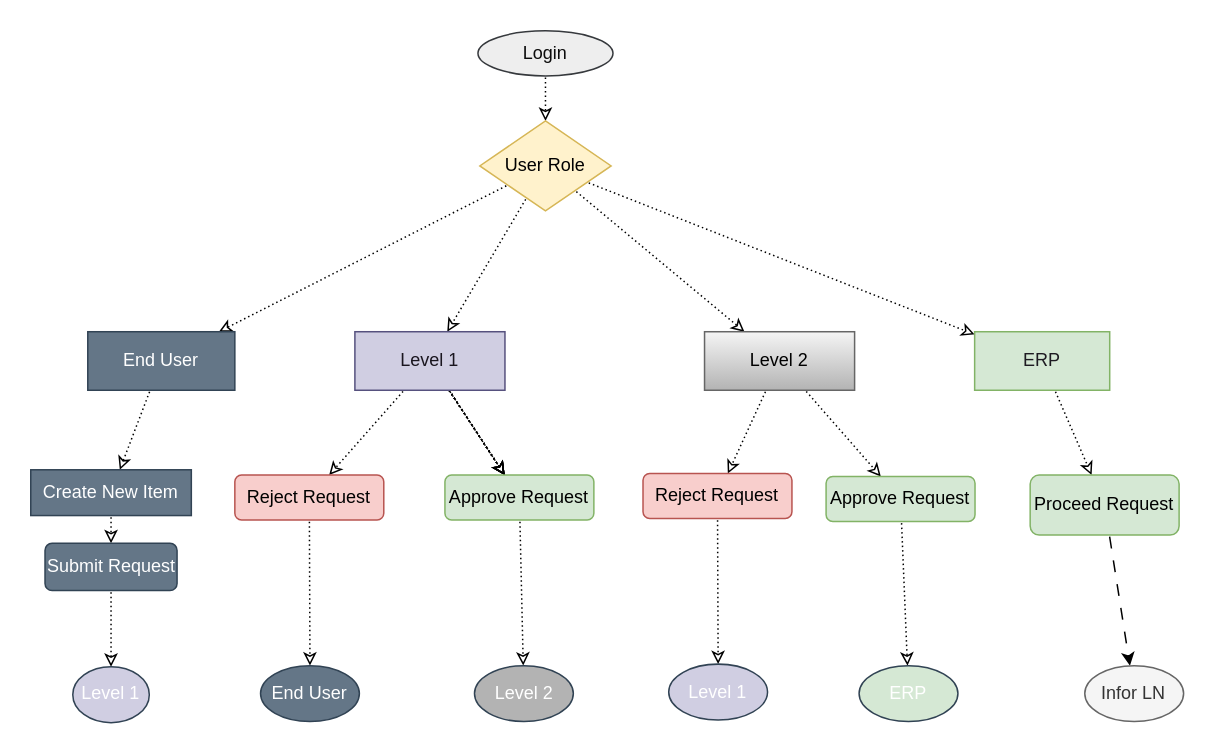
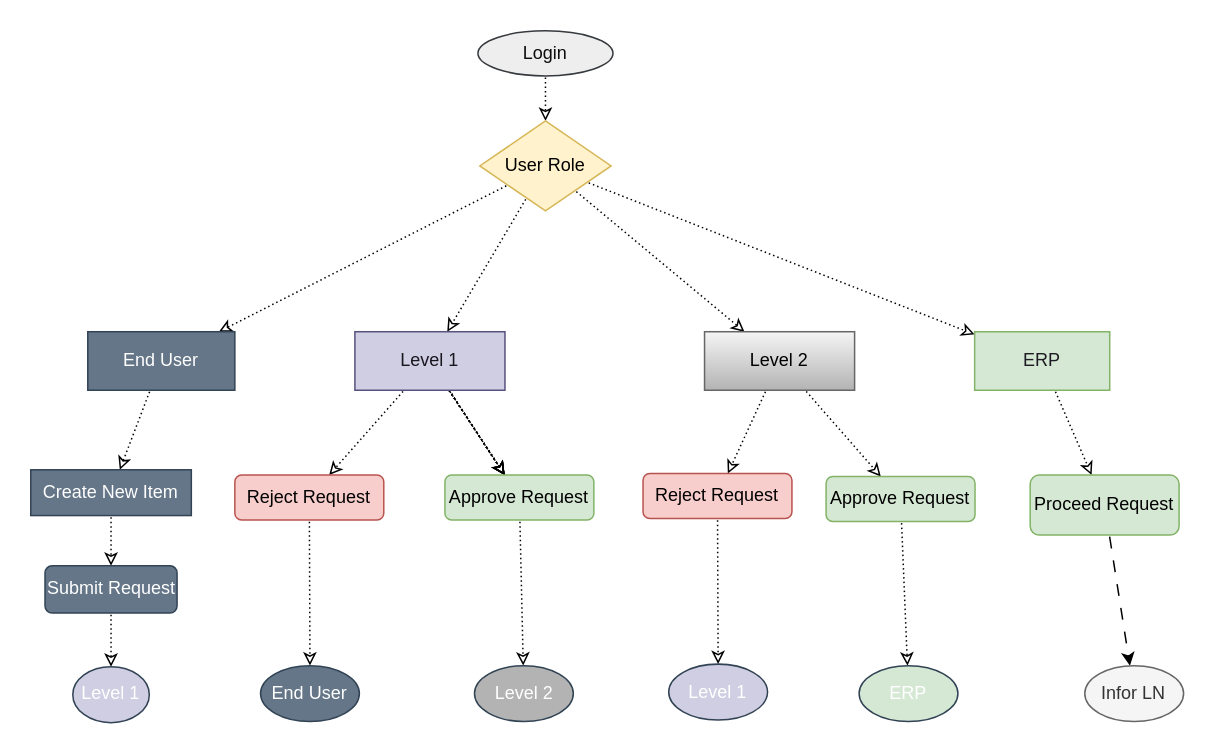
(111, 567) -> (111, 589)
